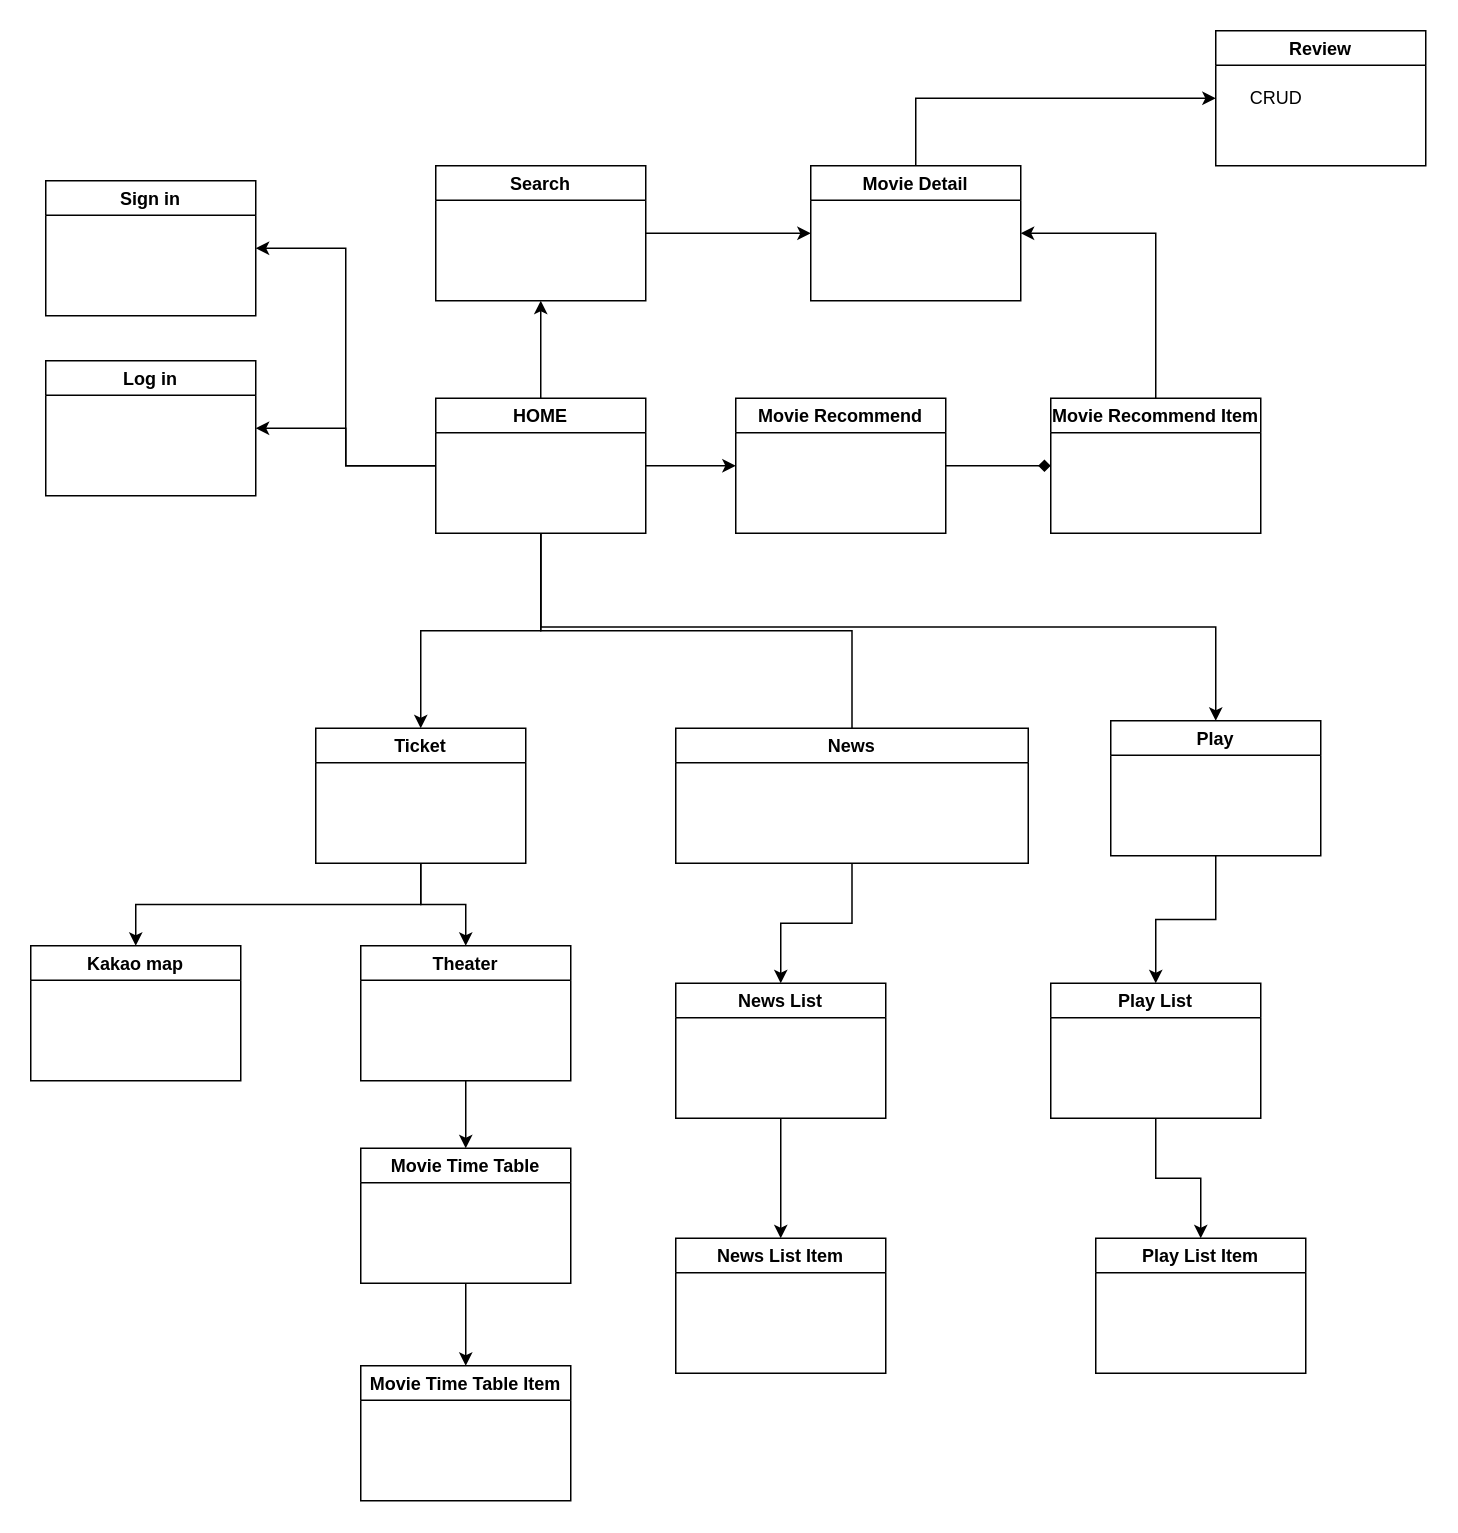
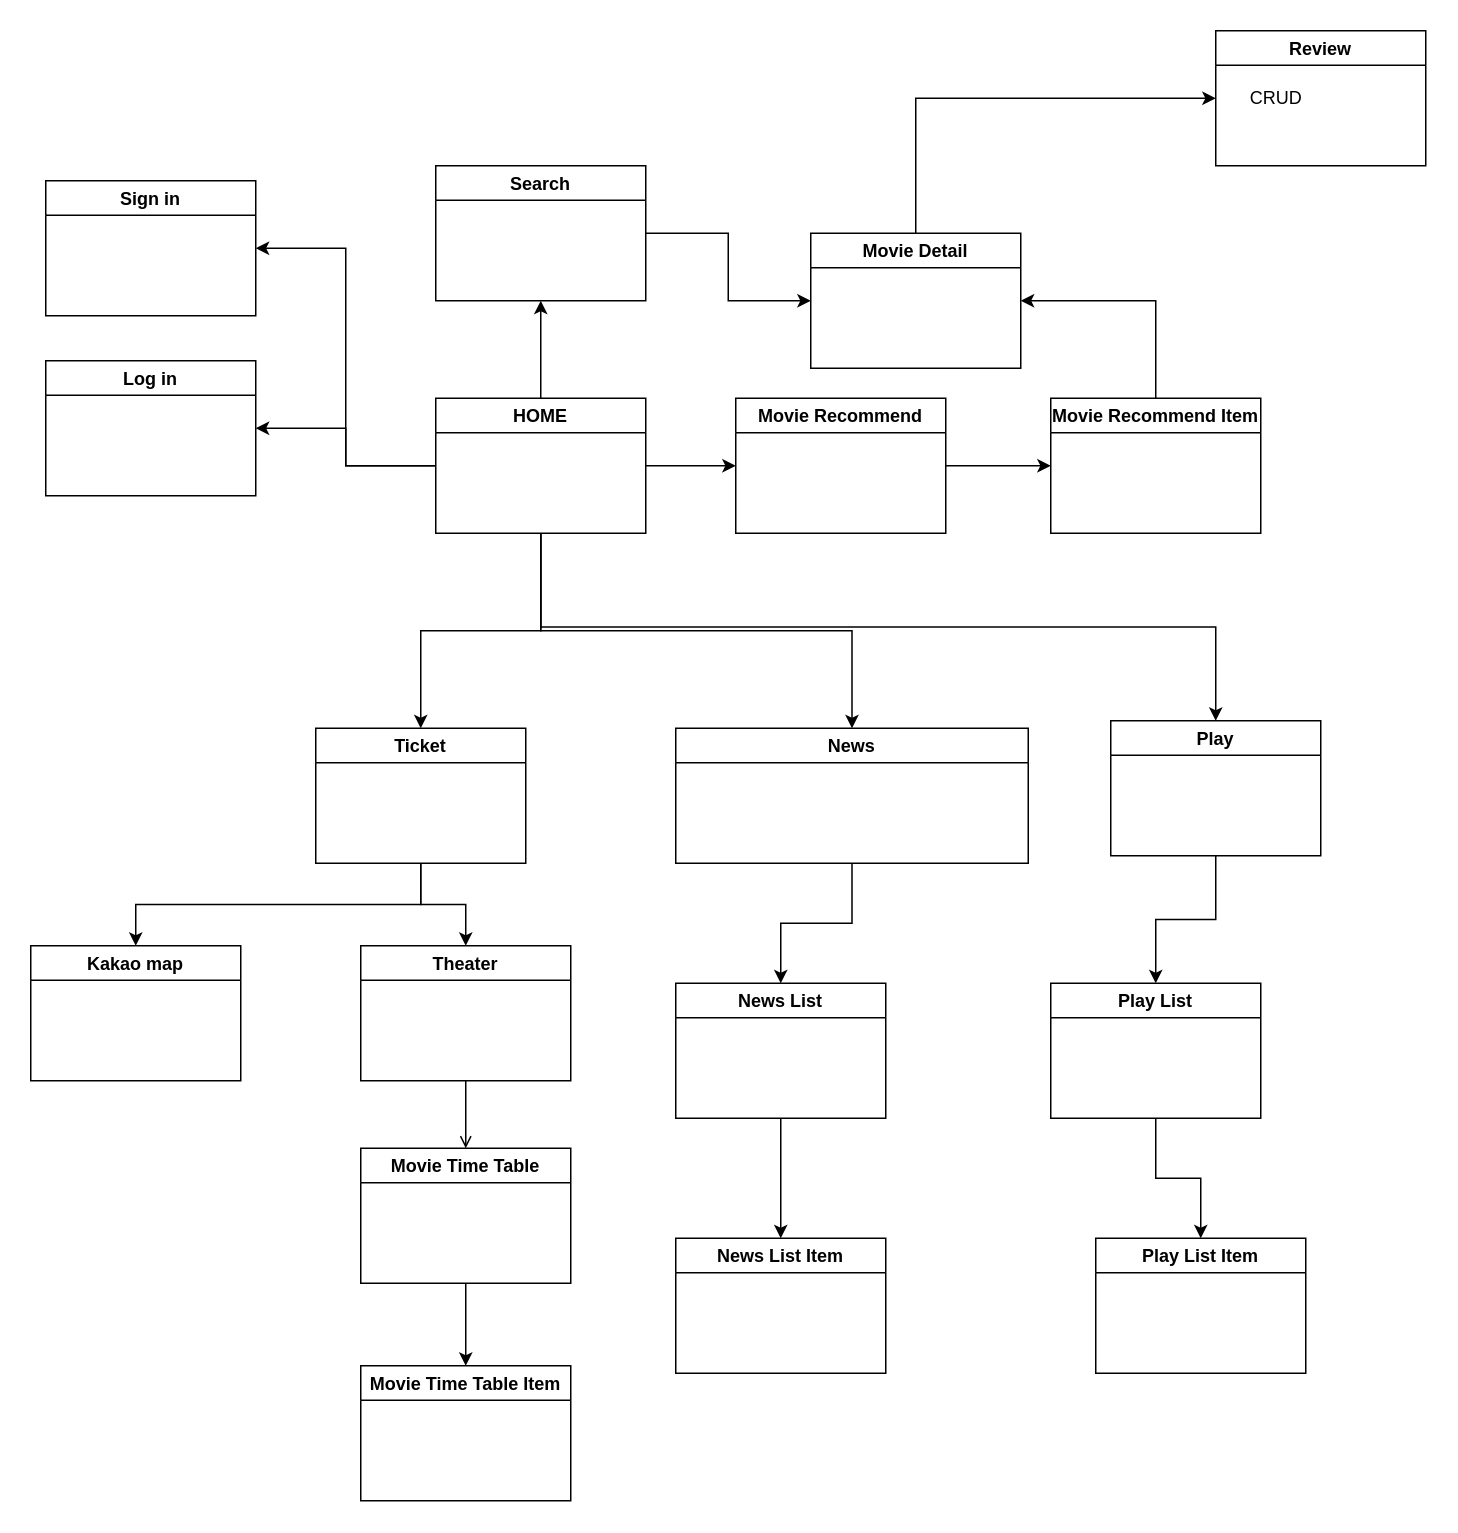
(916, 233) -> (916, 301)
(1038, 466) -> (1039, 466)
(852, 720) -> (852, 717)
(466, 1137) -> (466, 1139)
